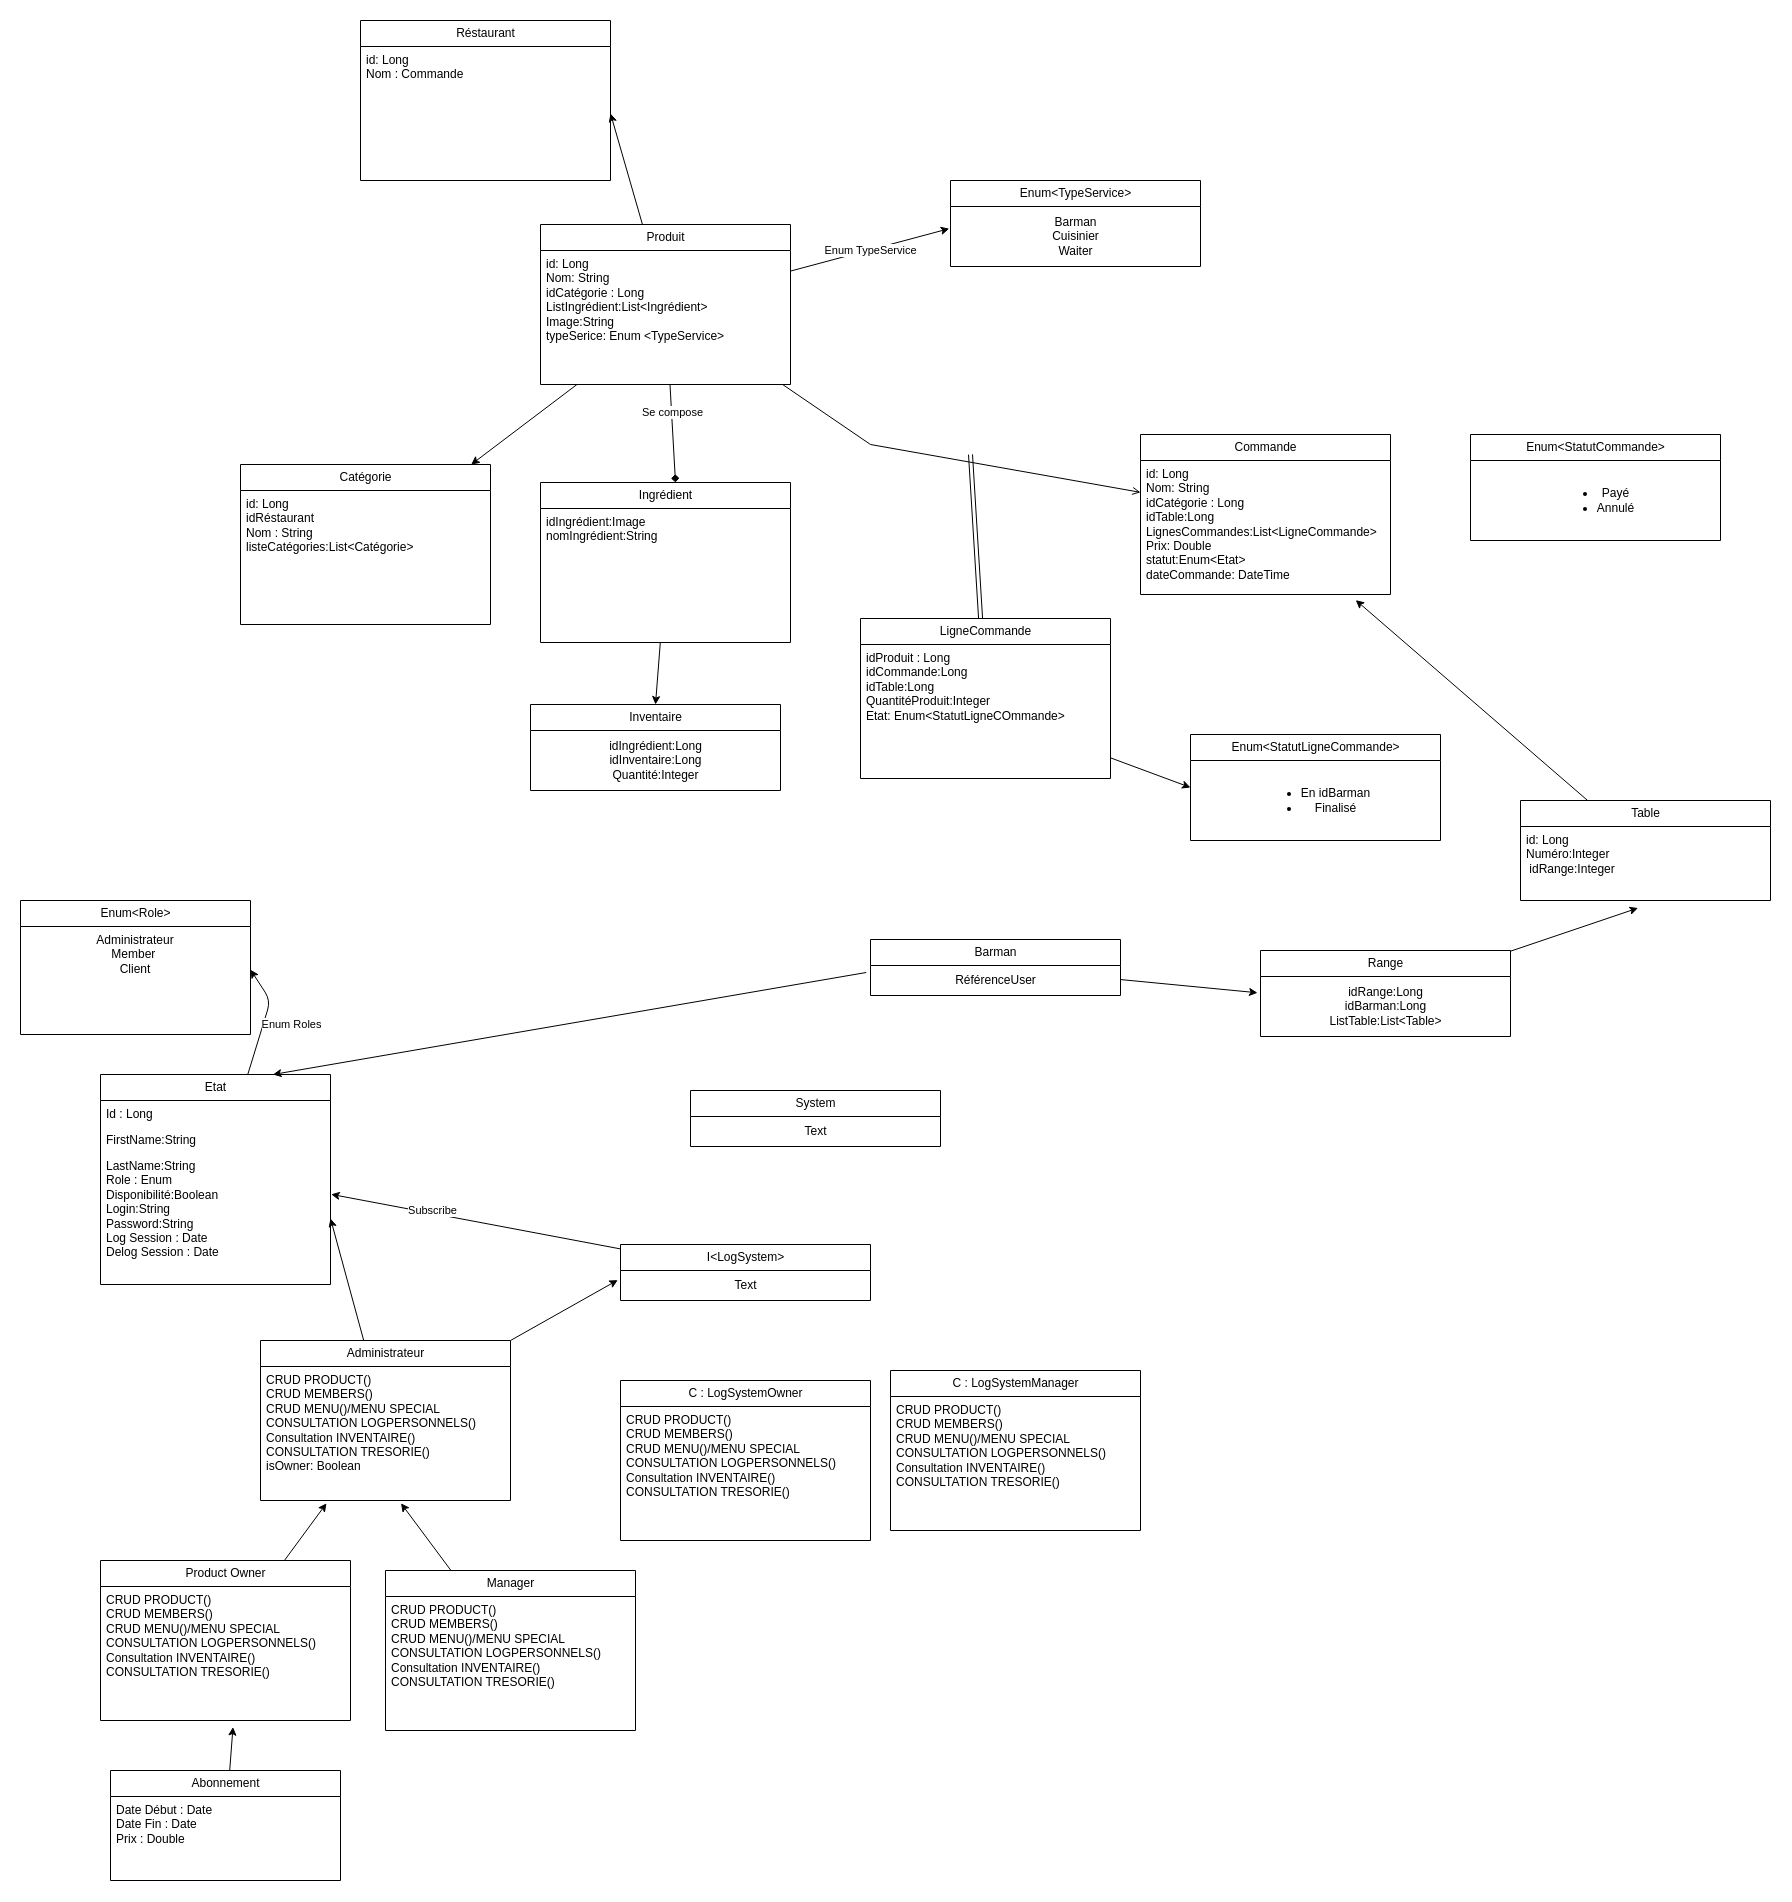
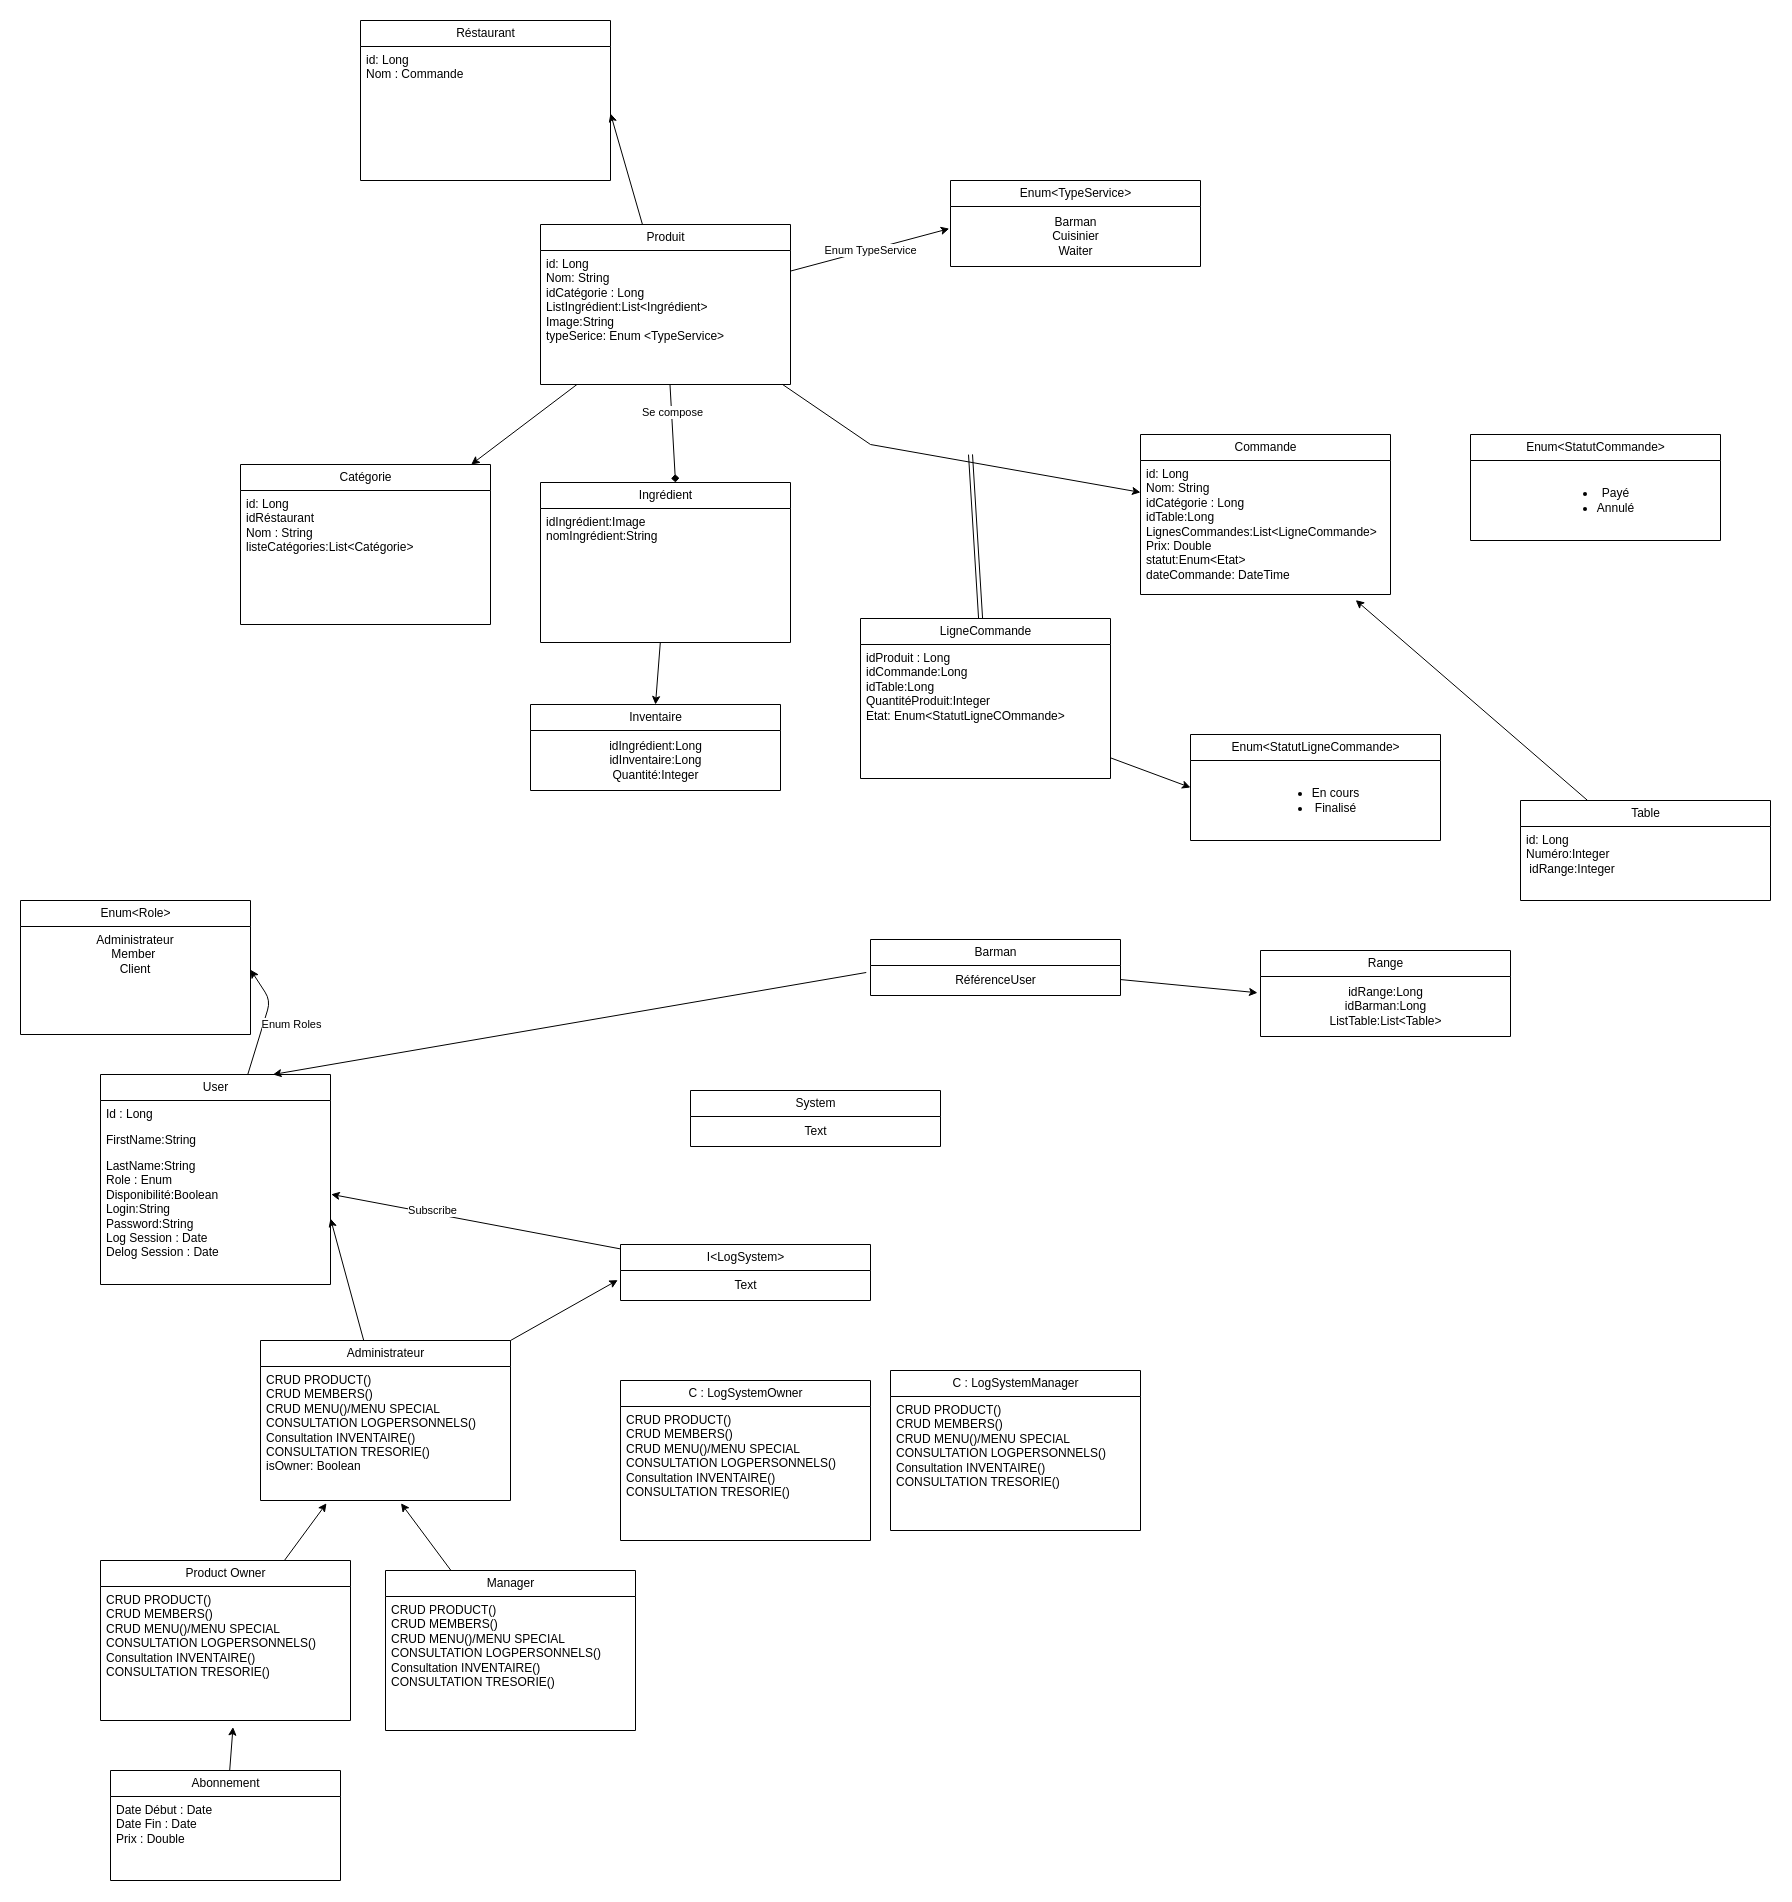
(1133, 491) -> (1132, 491)
(1316, 801) -> (1316, 801)
(1572, 930) -> none
(216, 1088) -> (216, 1088)
